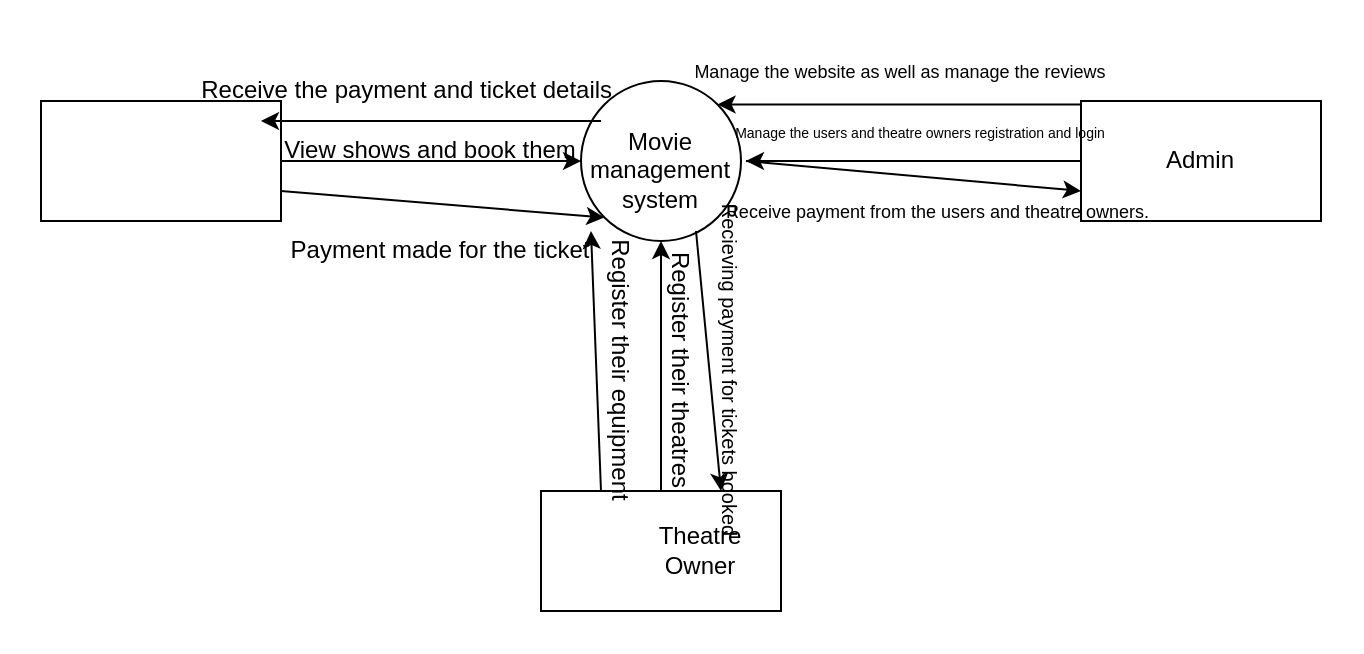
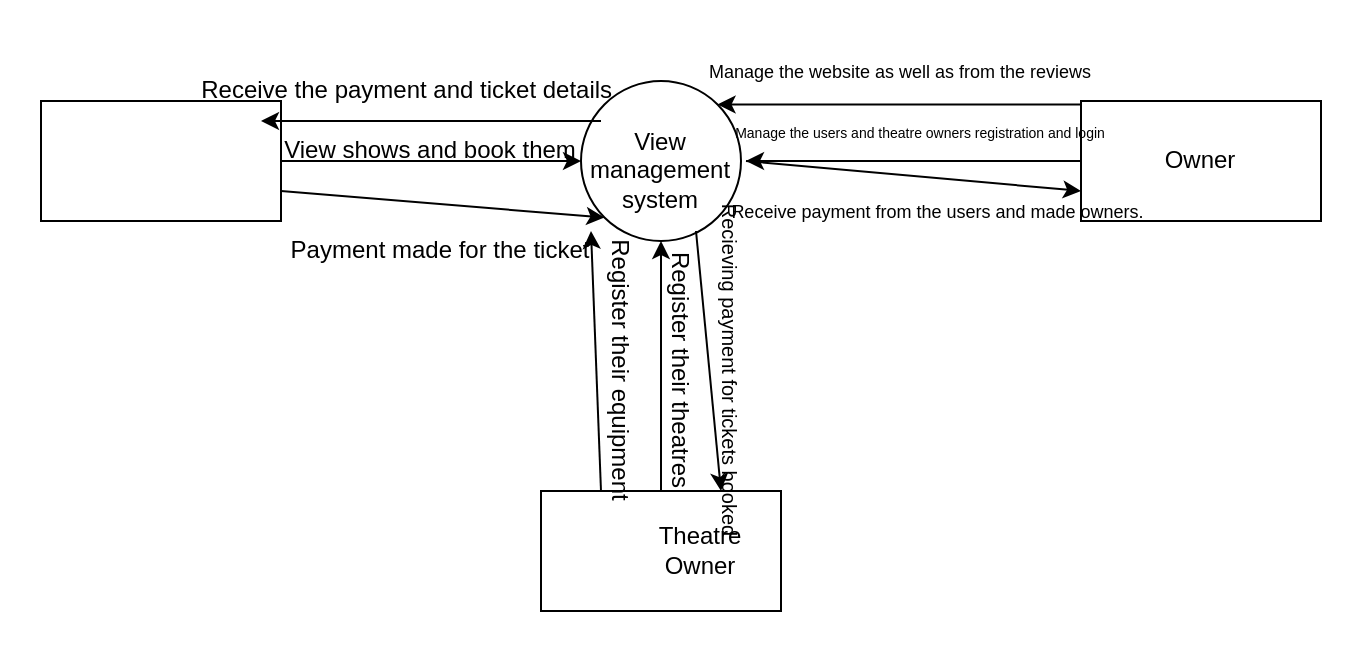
(901, 71) -> (901, 71)
(1201, 161) -> (1201, 161)
(661, 171) -> (661, 171)
(941, 211) -> (941, 211)
